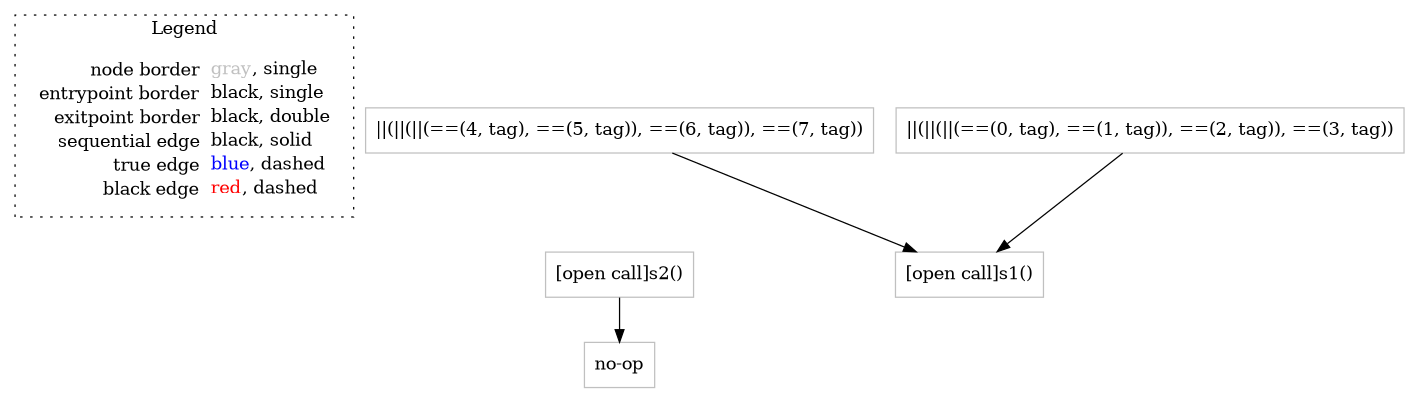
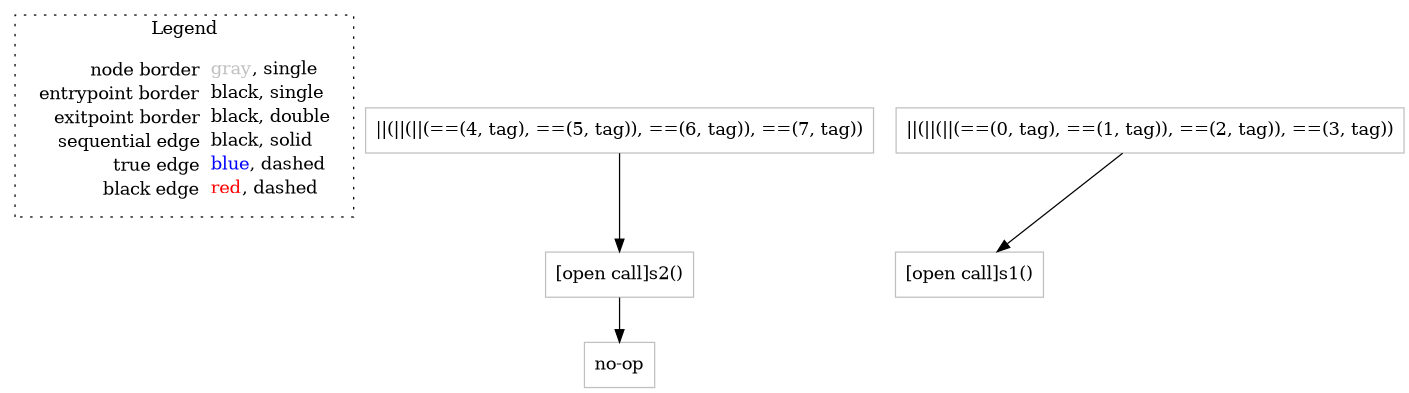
(788, 200) -> (620, 196)
